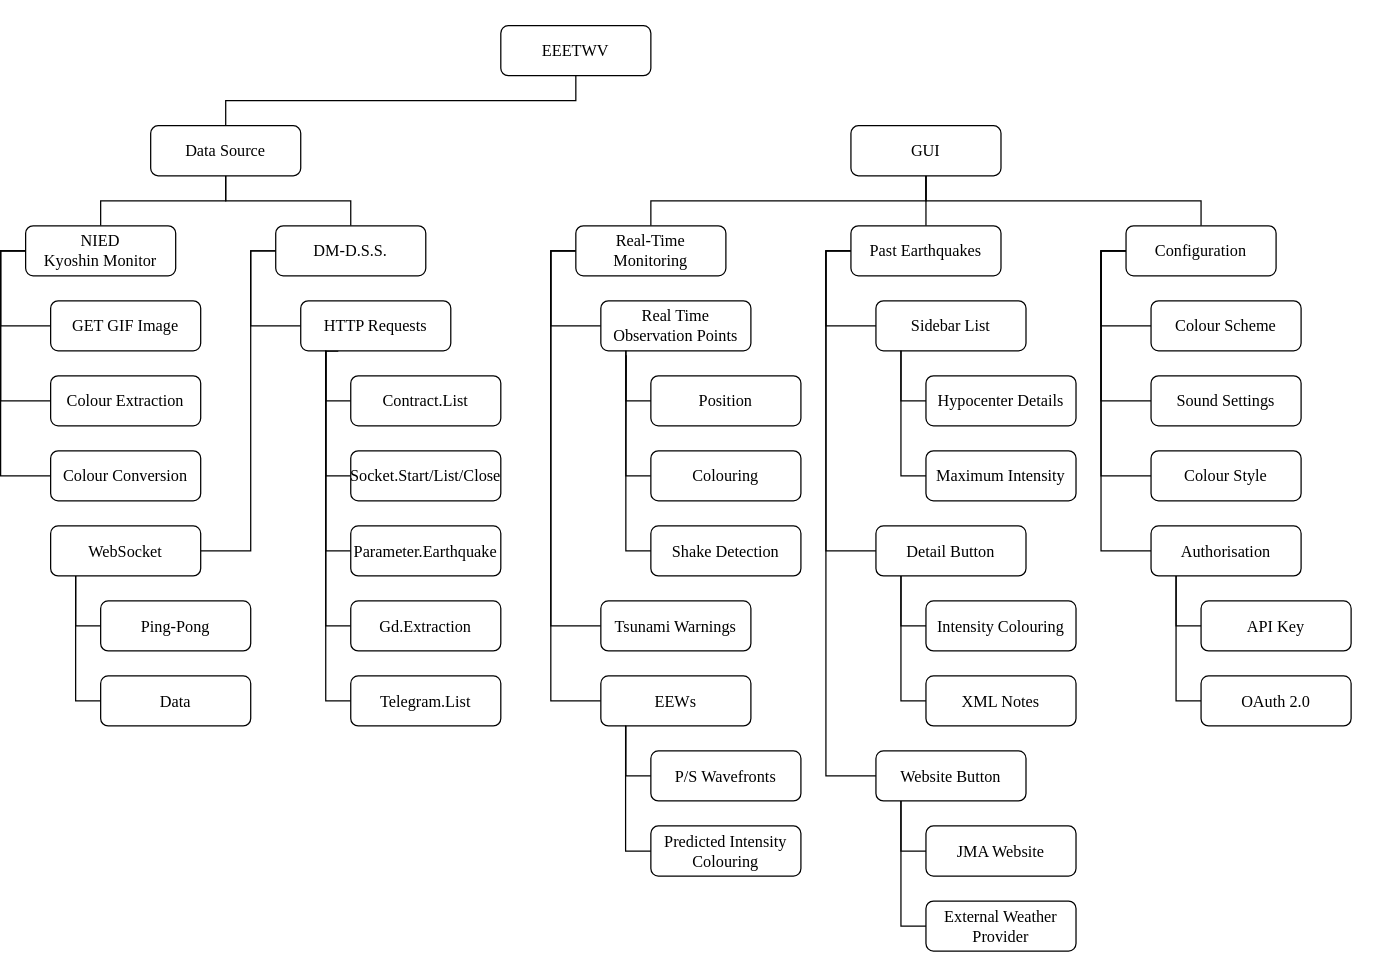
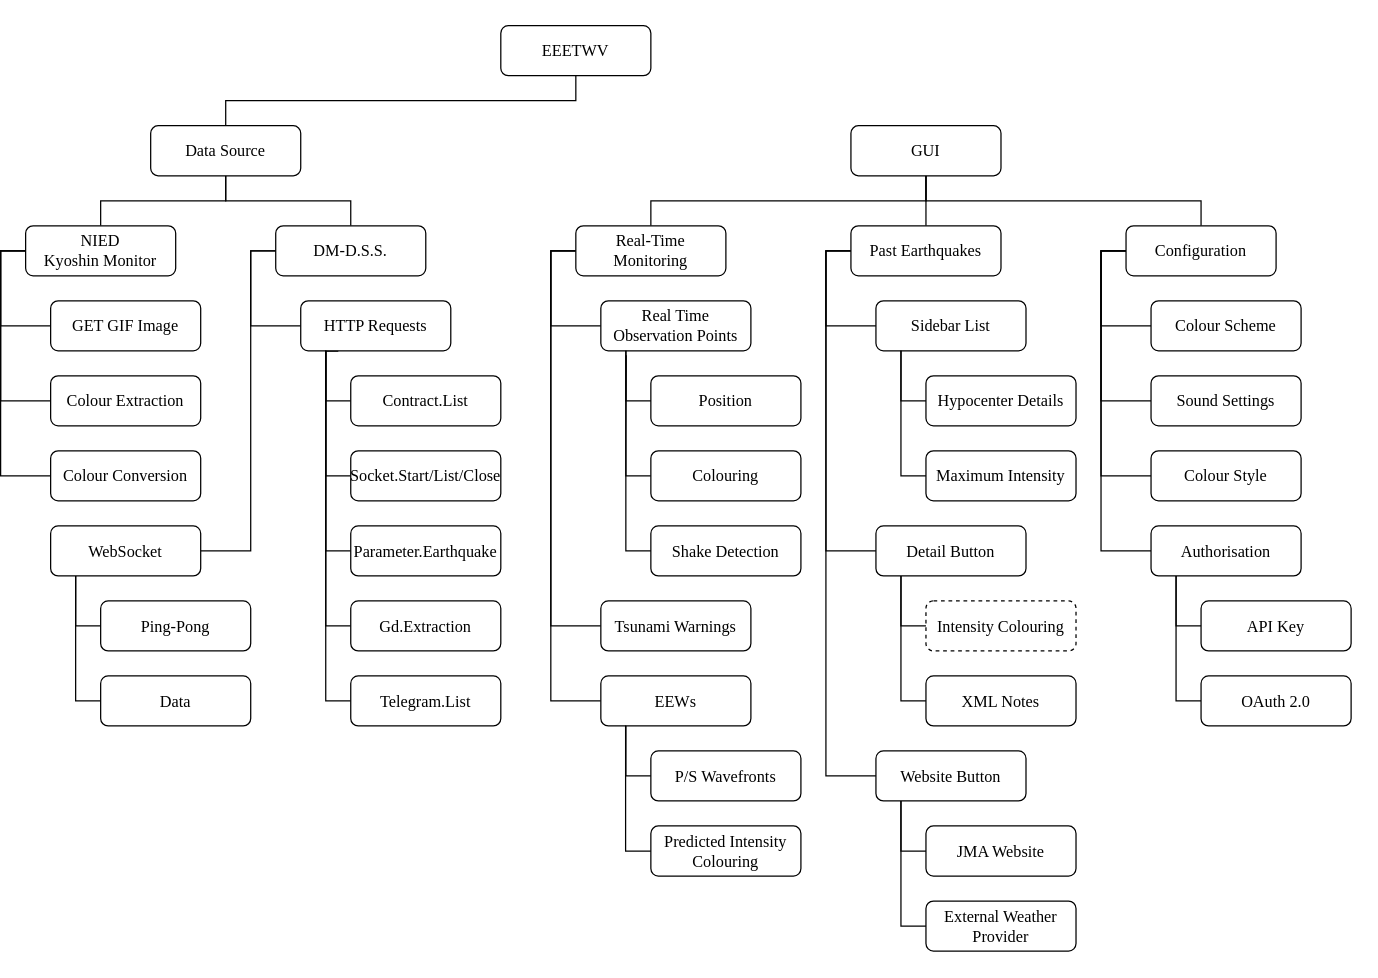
(1001, 626) -> (1001, 626)
